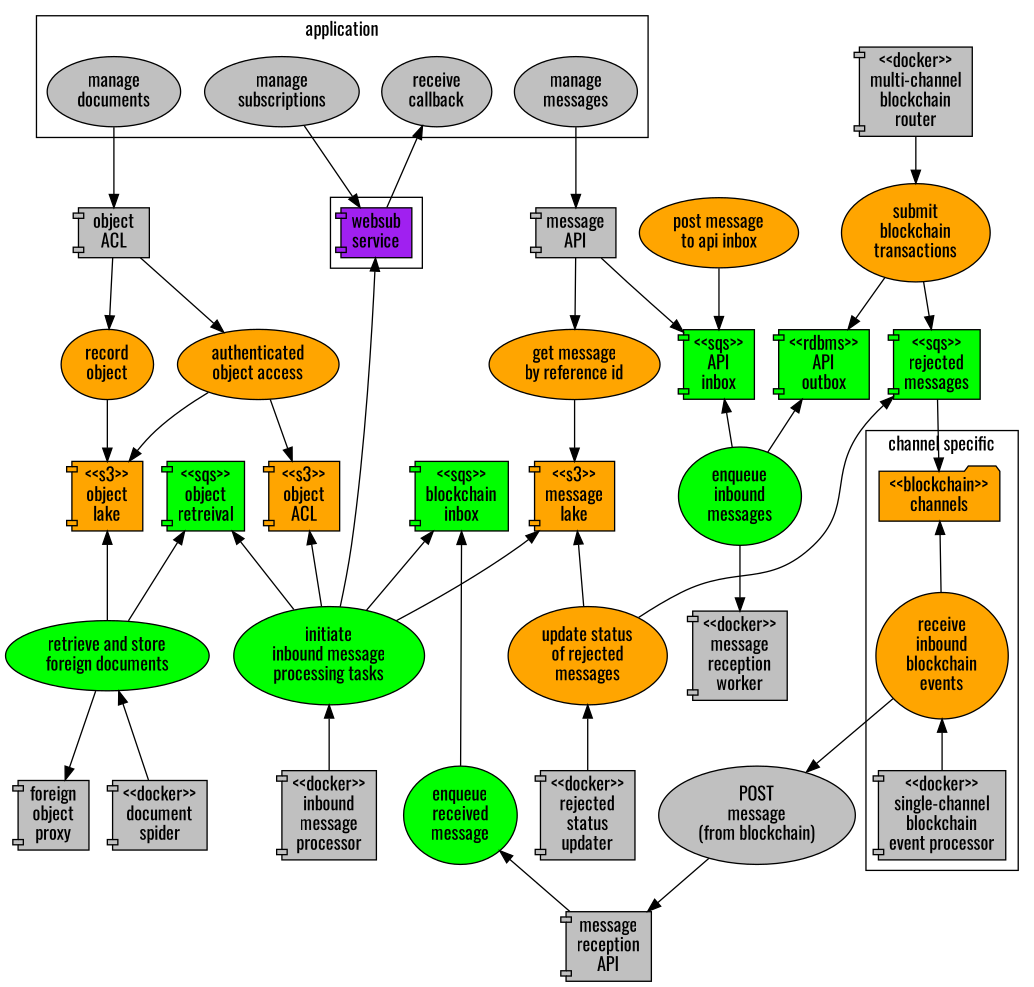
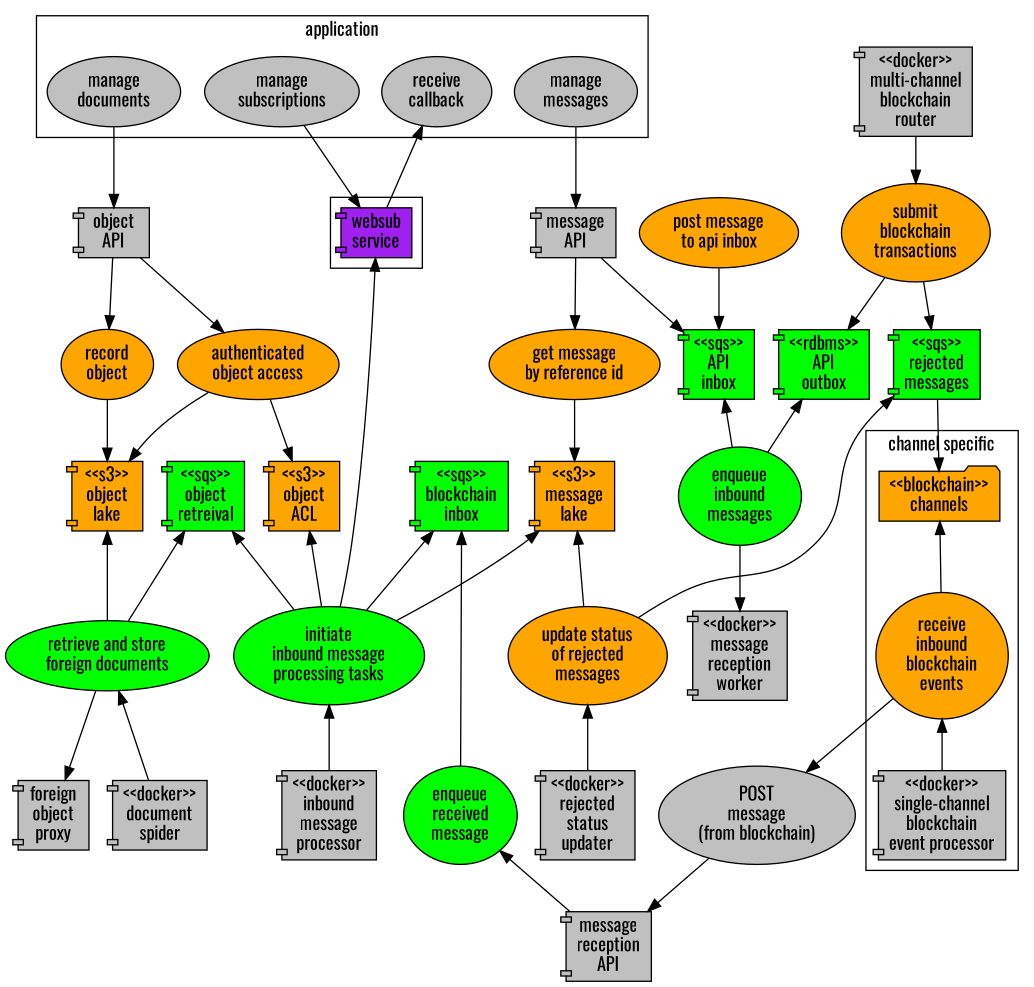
(114, 233) -> (114, 233)
